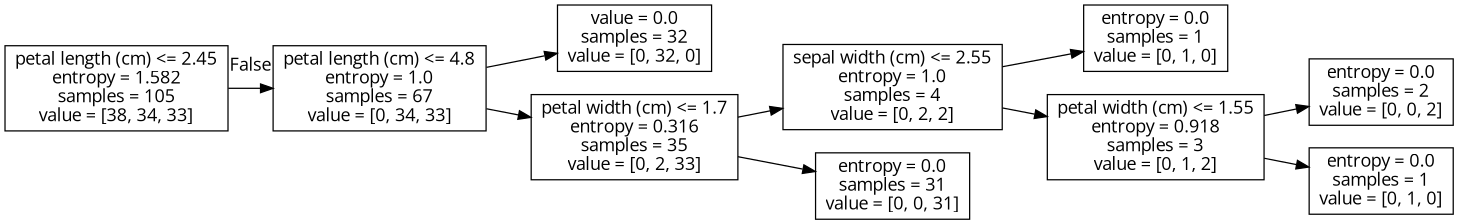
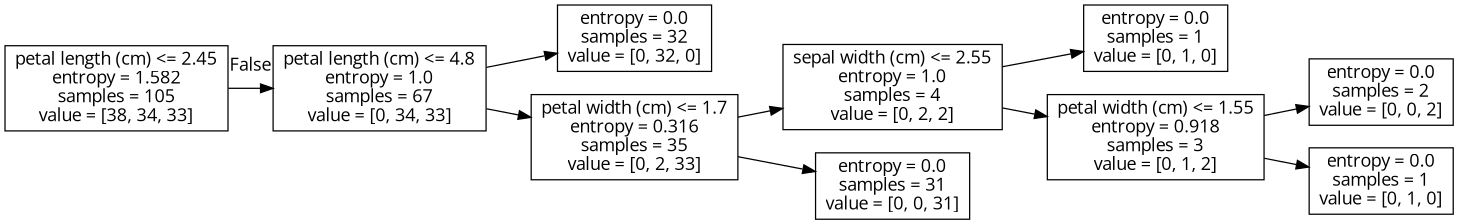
(635, 38) -> (635, 38)
